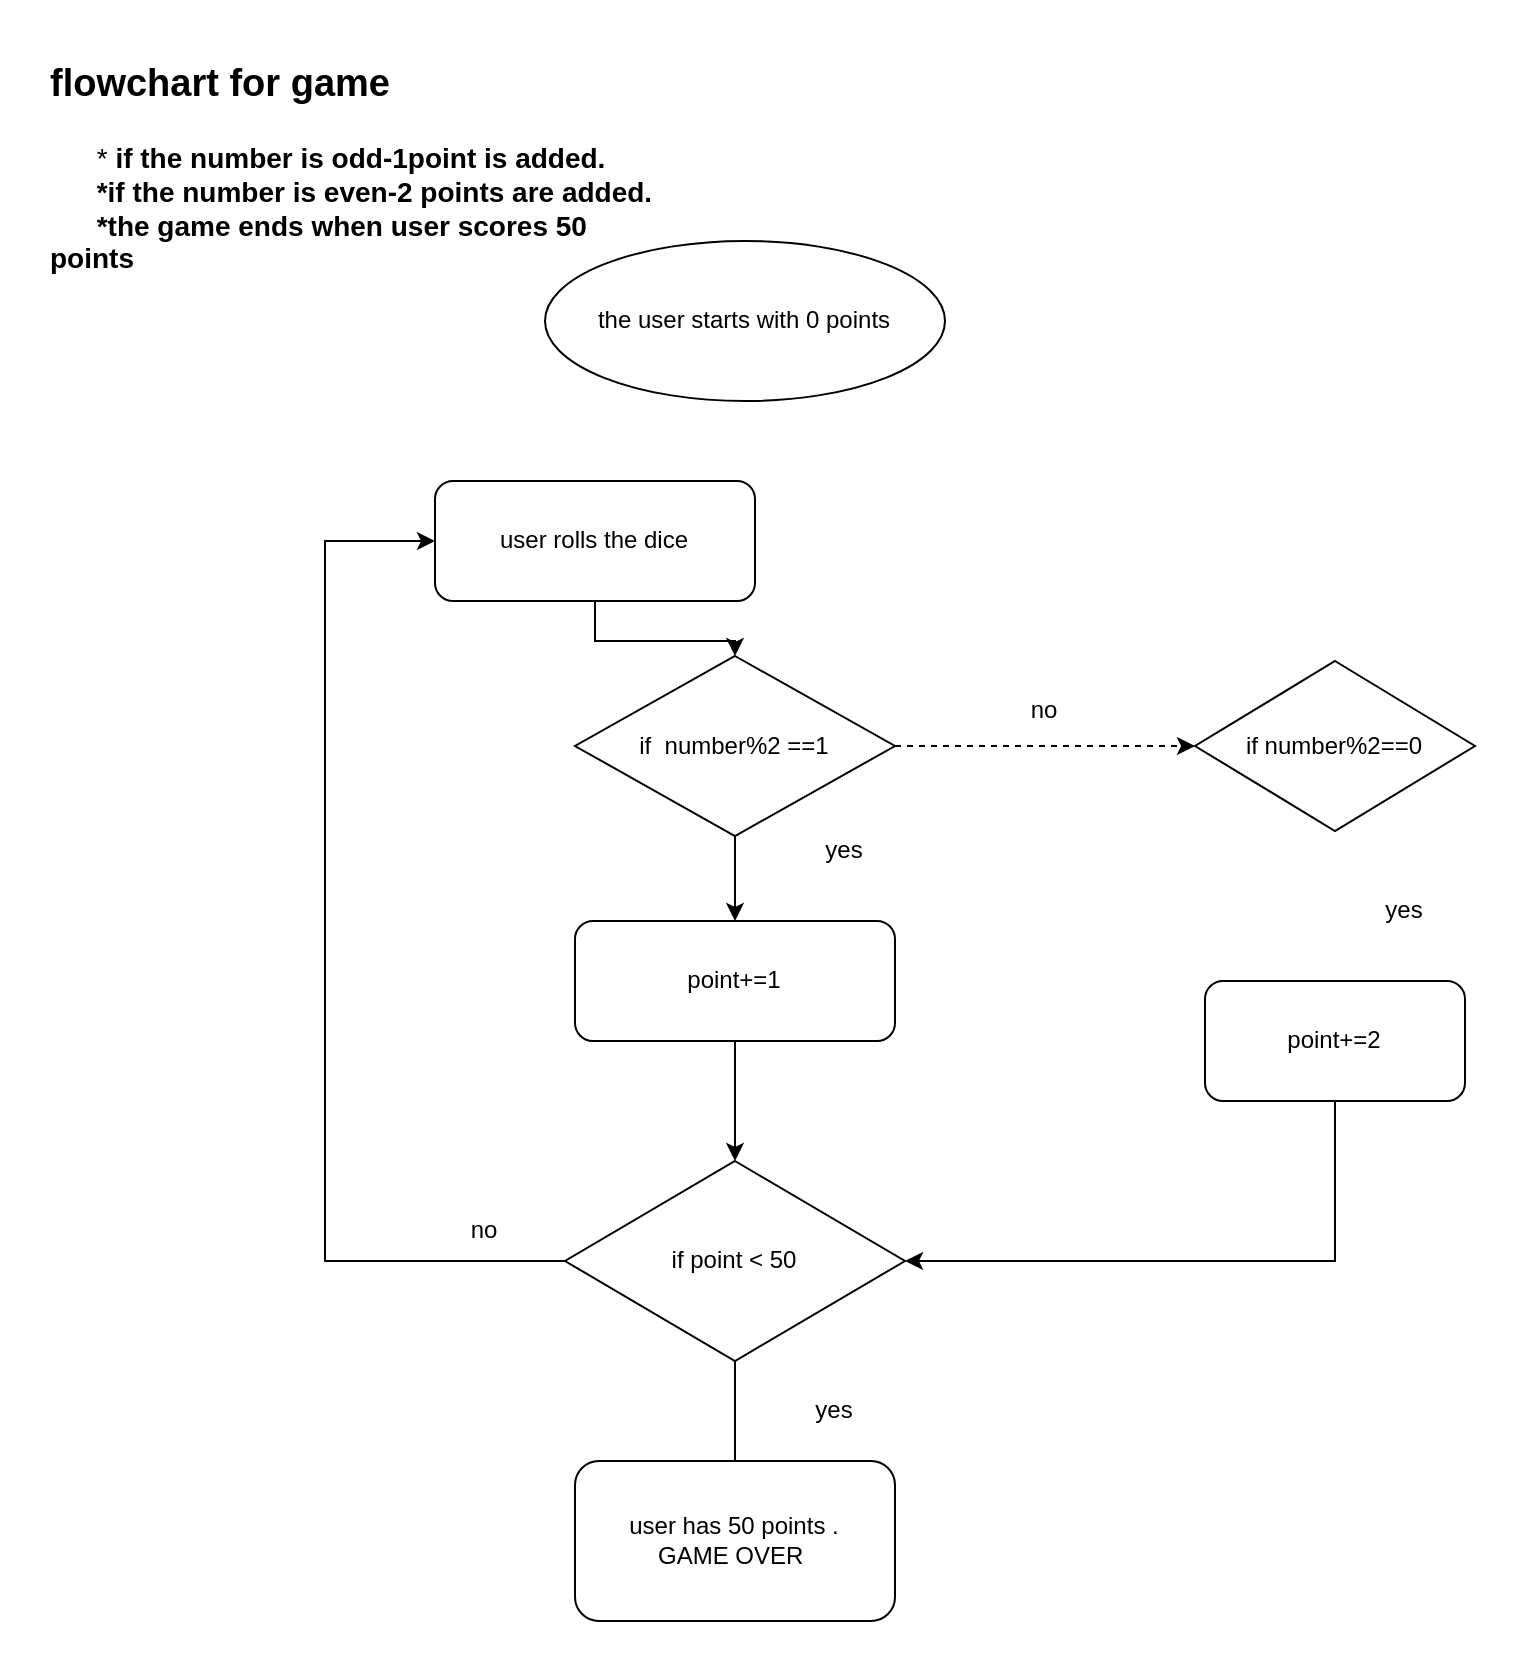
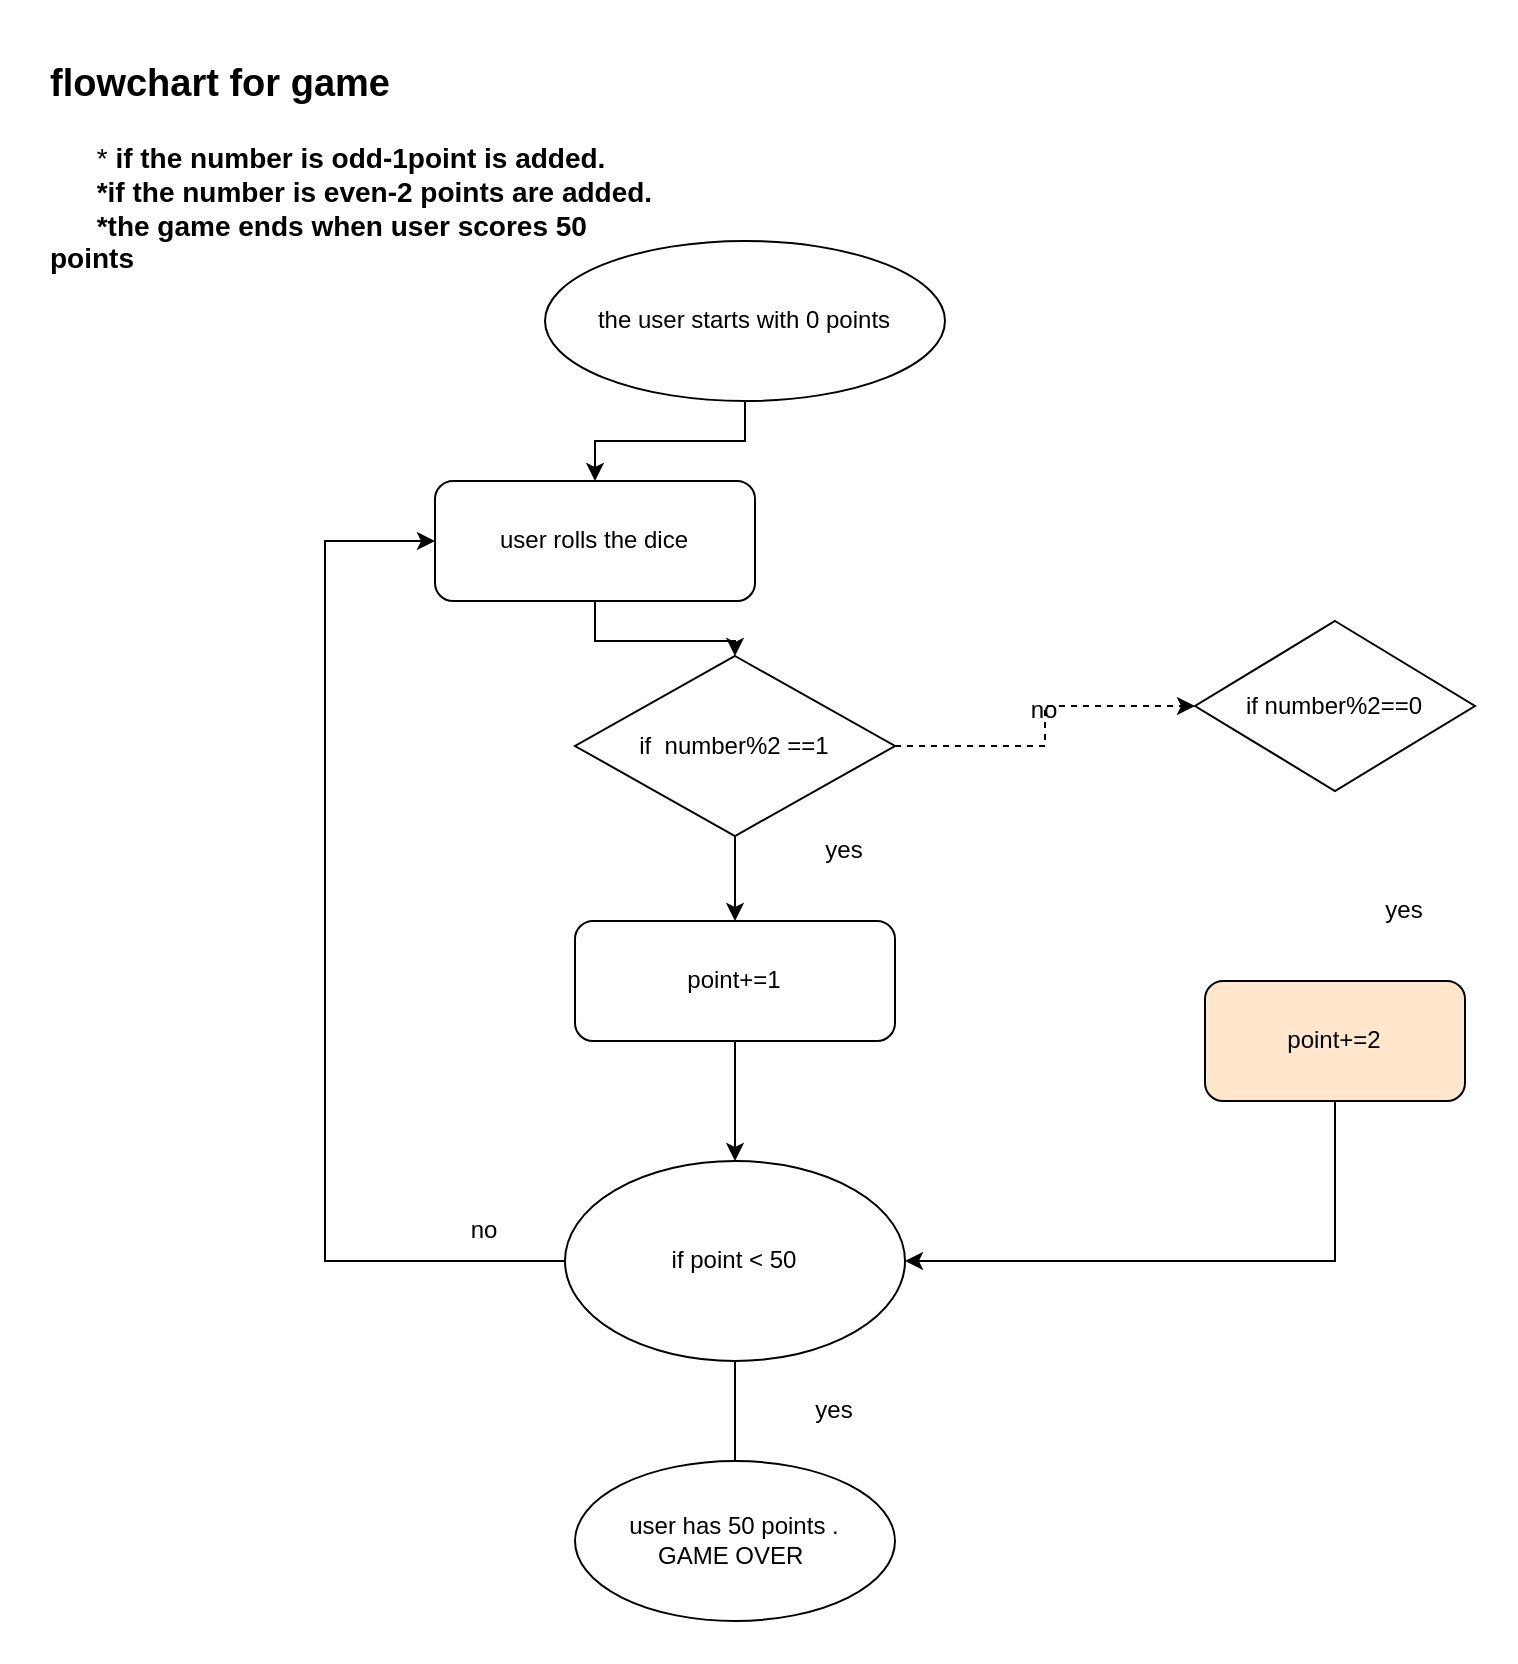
none -> (677, 441)
(1335, 746) -> (1335, 706)
(1335, 1041) -> (1335, 1041)
(735, 1261) -> (735, 1261)
(735, 1541) -> (735, 1541)
